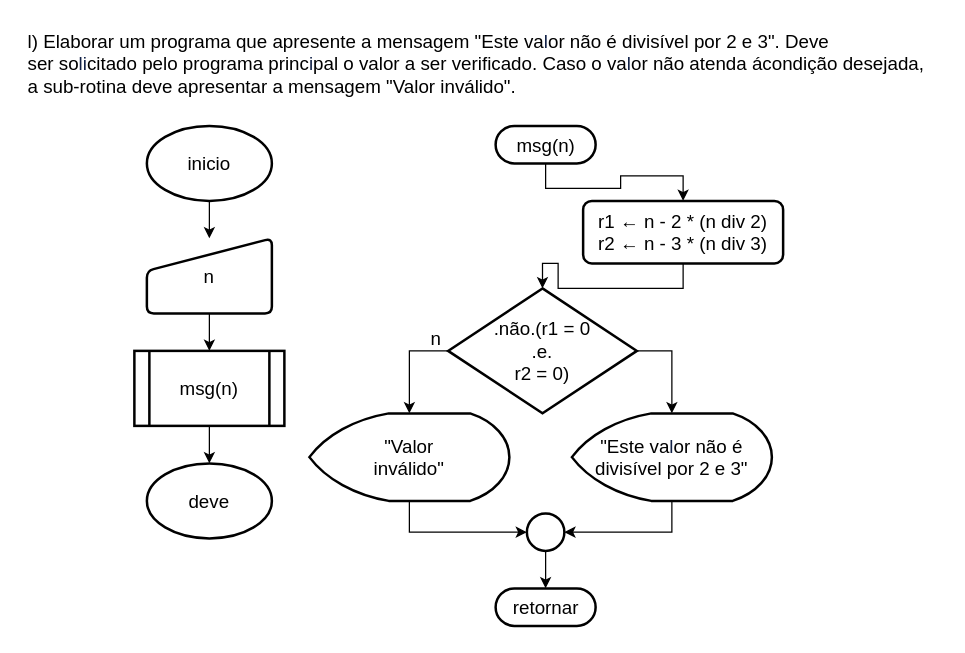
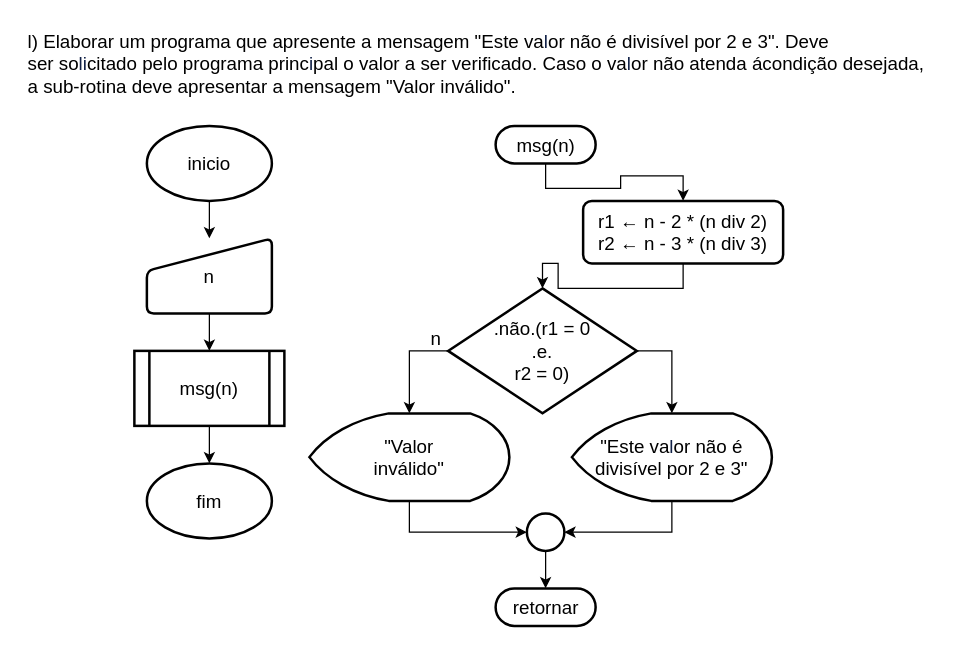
(209, 501) -> (209, 501)
